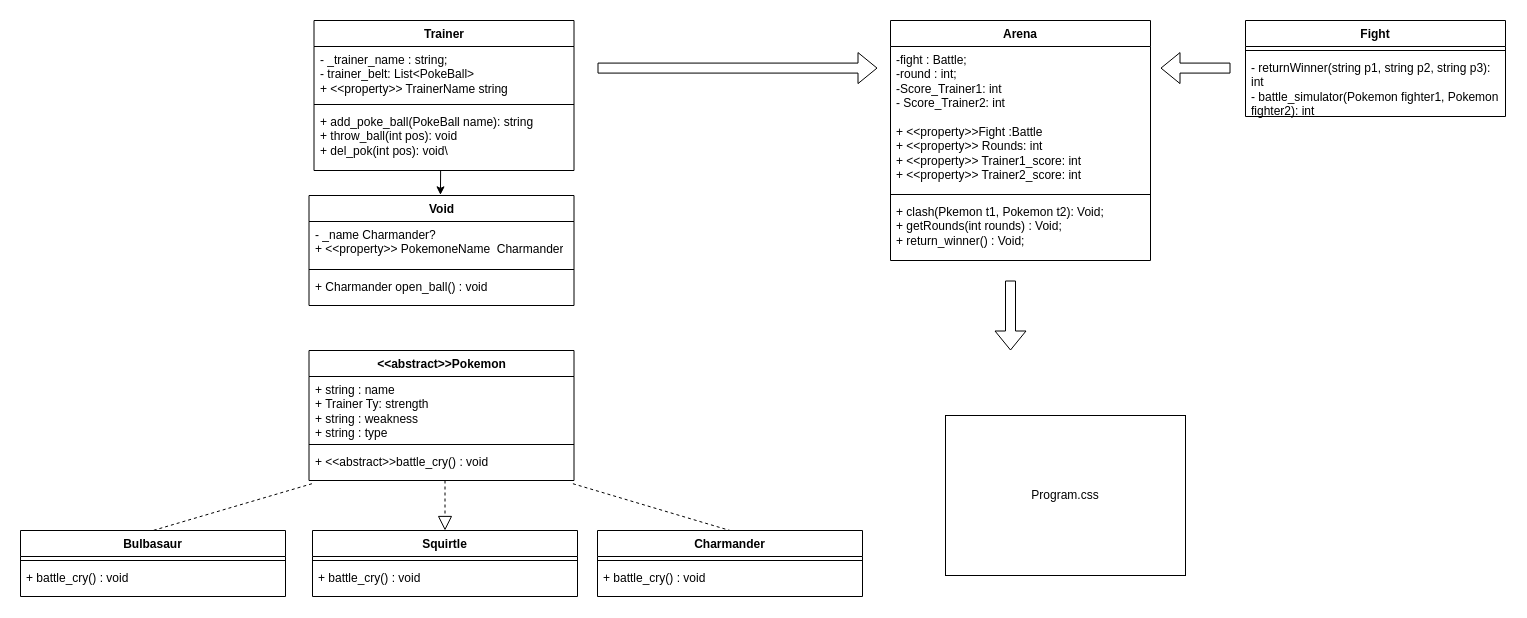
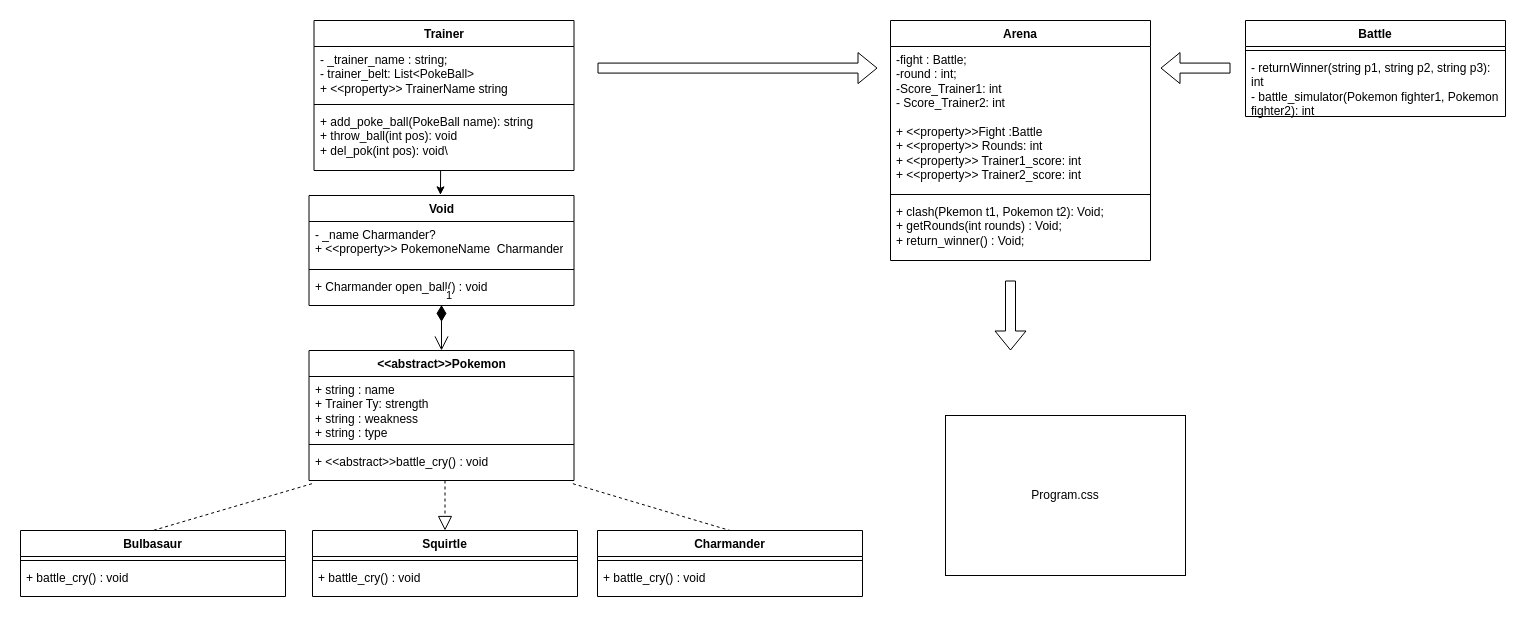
(1376, 35) -> (1376, 35)
none -> (442, 334)
